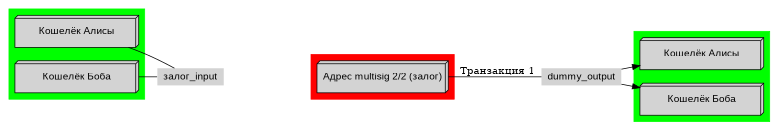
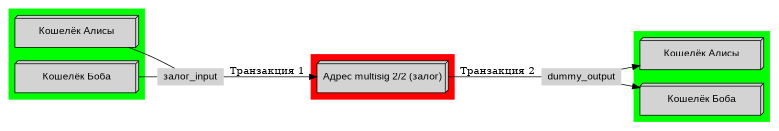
(498, 71) -> (498, 71)
none -> (267, 77)
